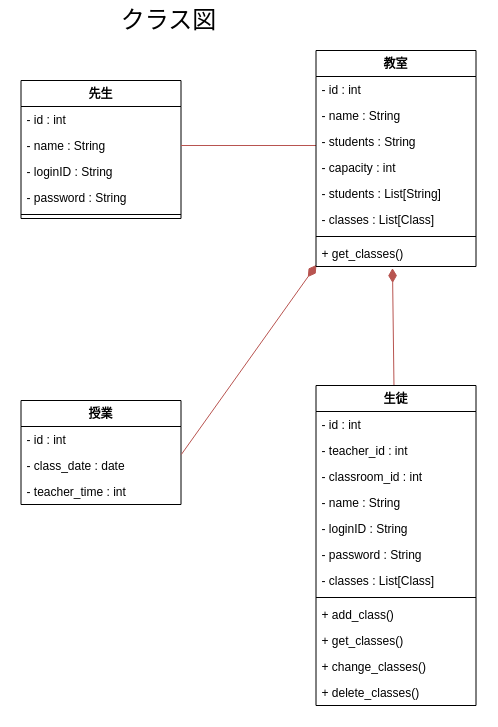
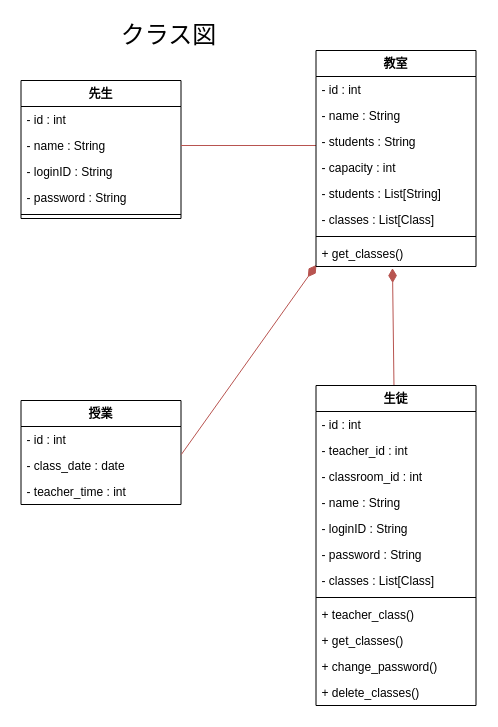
(169, 21) -> (169, 36)
(362, 615) -> (376, 615)
(379, 667) -> (384, 667)
